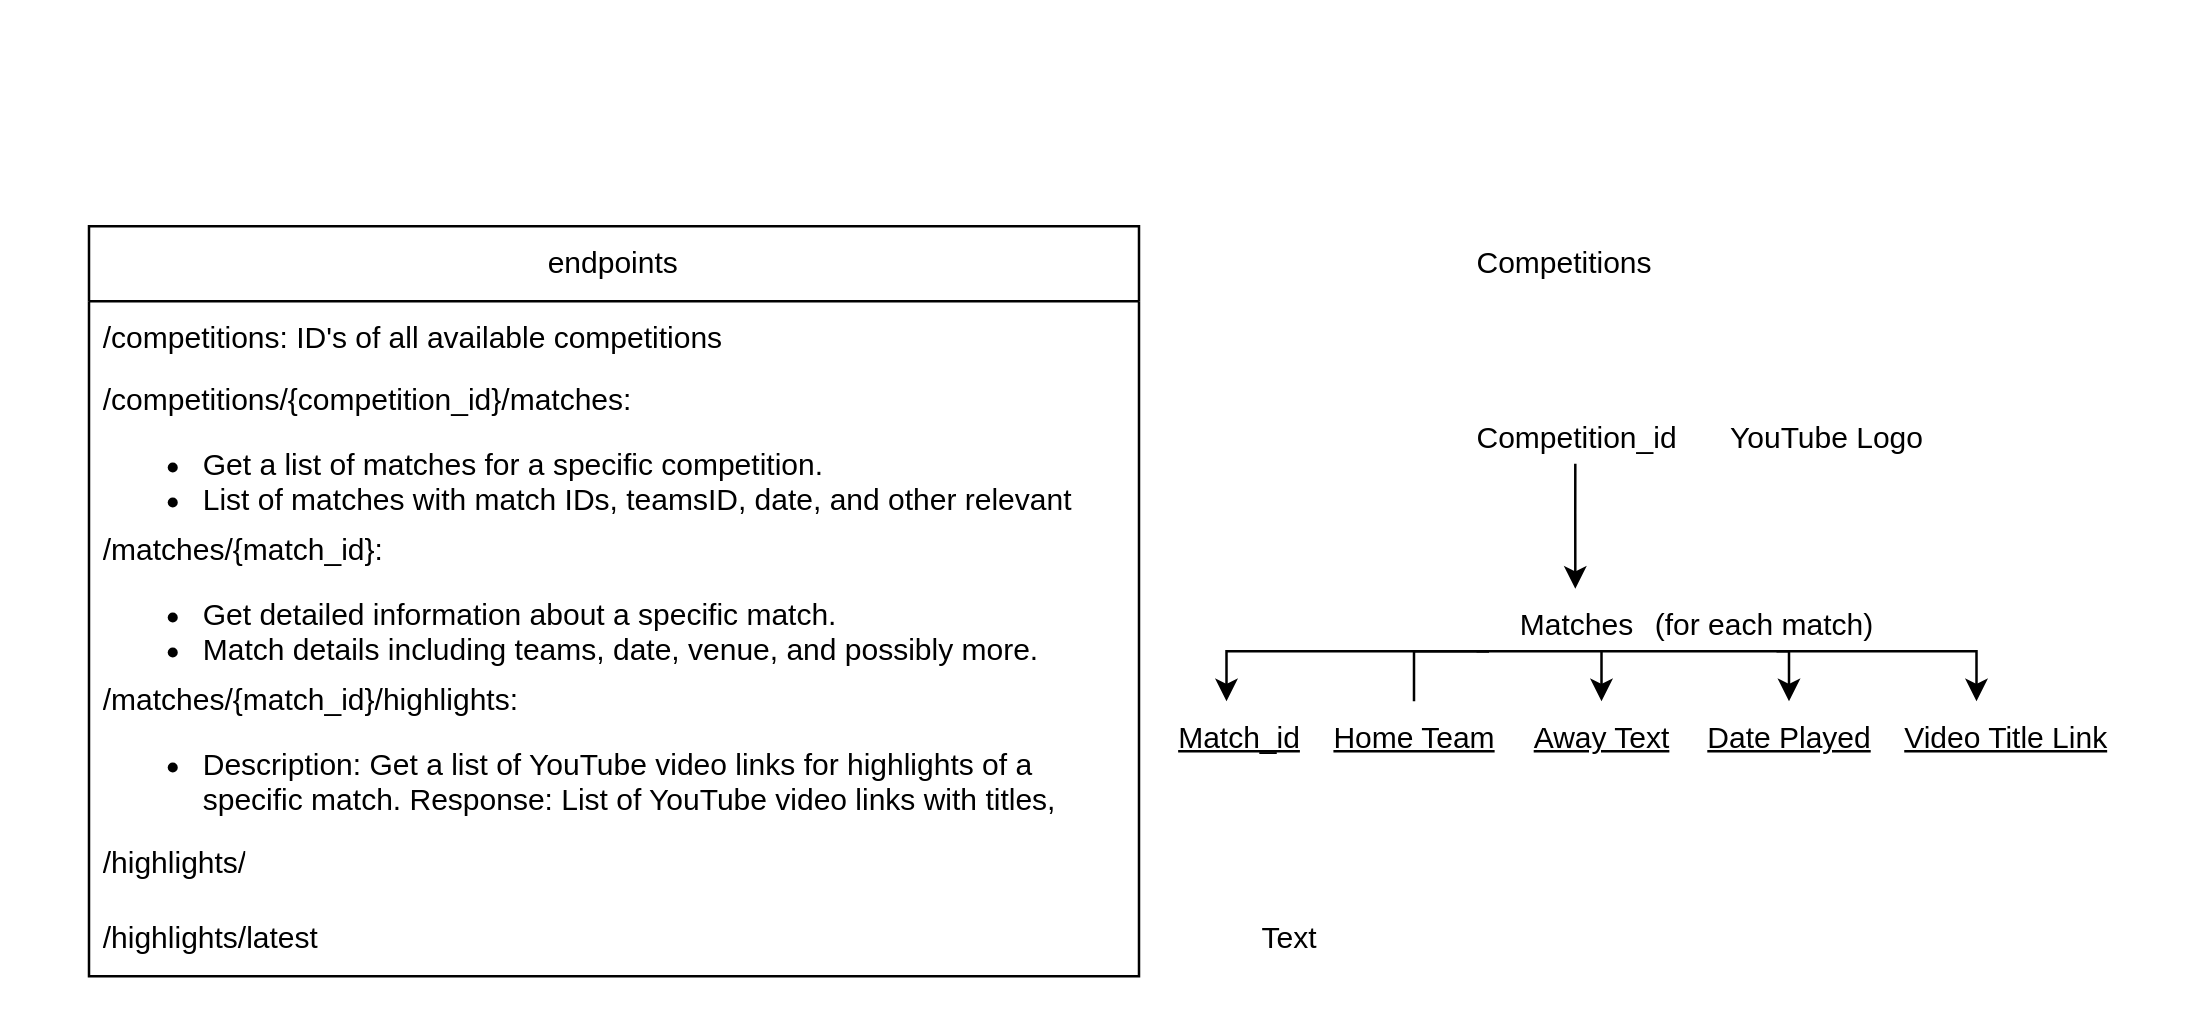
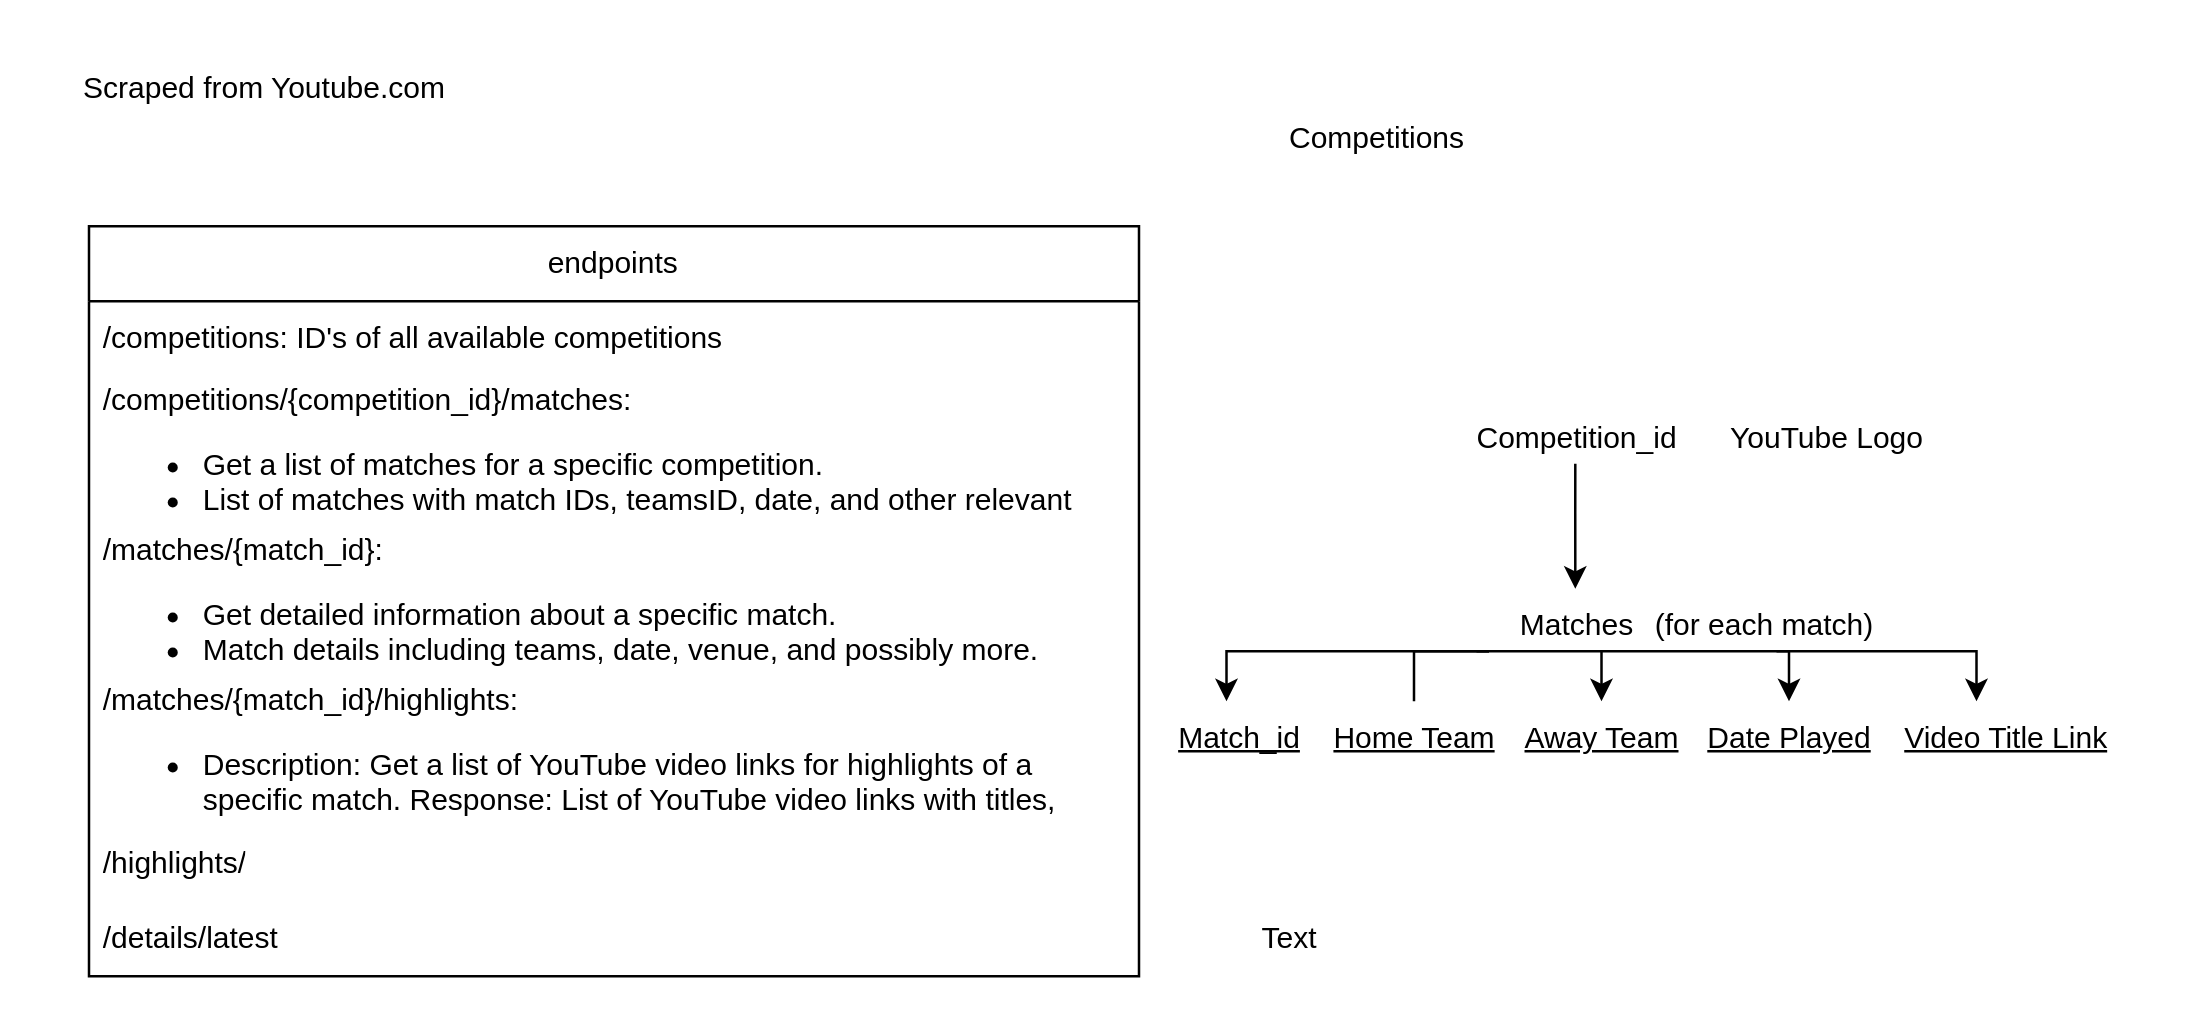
none -> (264, 89)
(1564, 264) -> (1376, 139)
(1603, 739) -> (1603, 739)
(239, 939) -> (218, 939)
